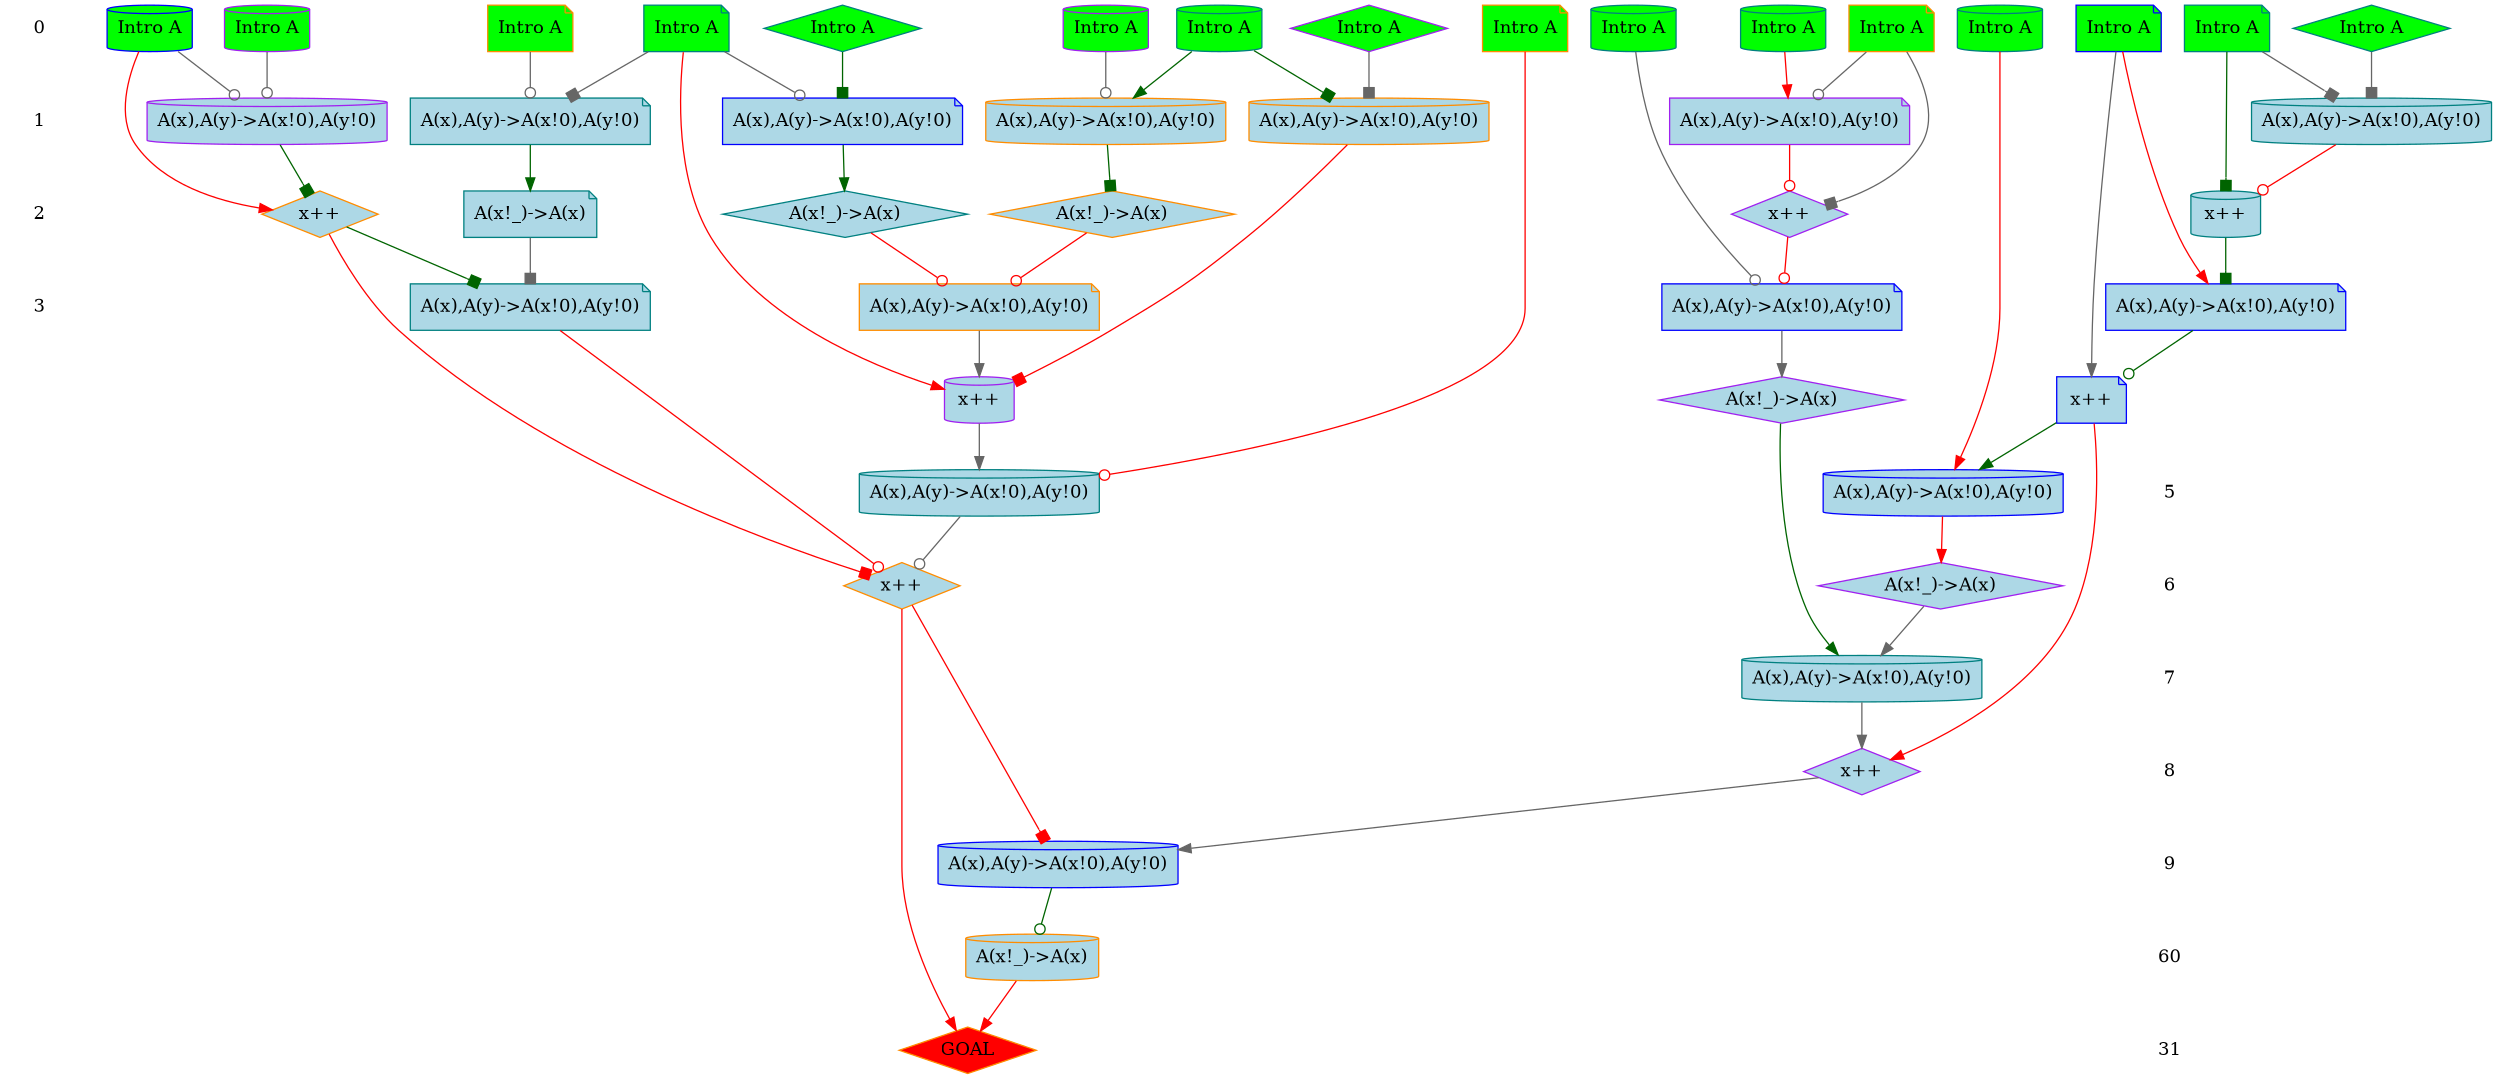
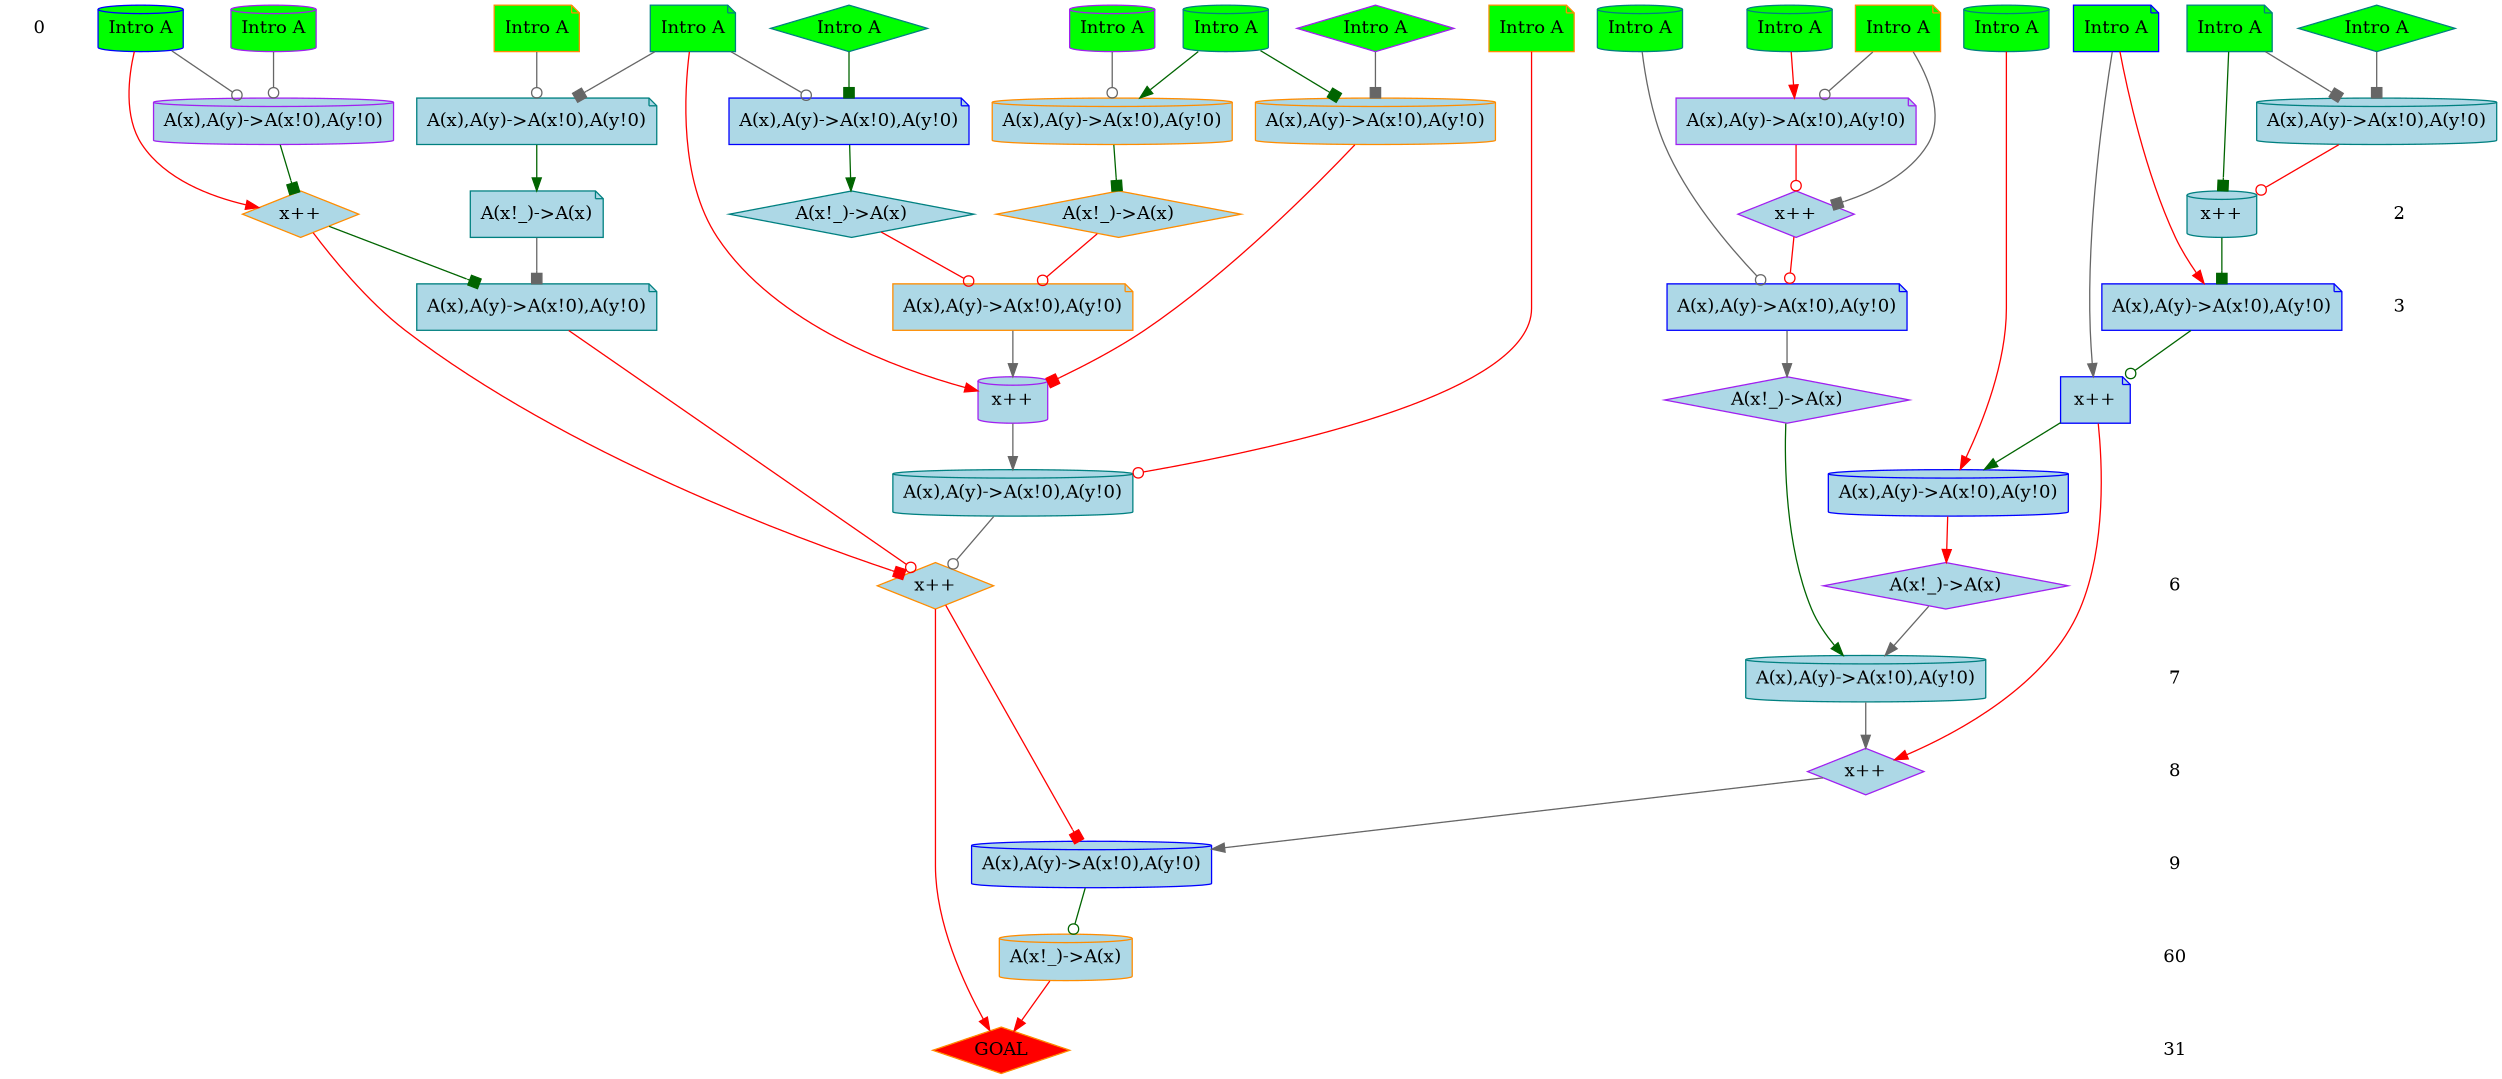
(40, 121) -> none
(2170, 493) -> none
